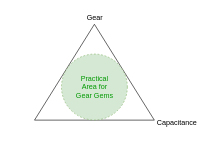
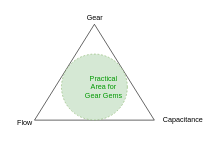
(94, 87) -> (103, 87)
none -> (24, 123)
(177, 123) -> (183, 120)
